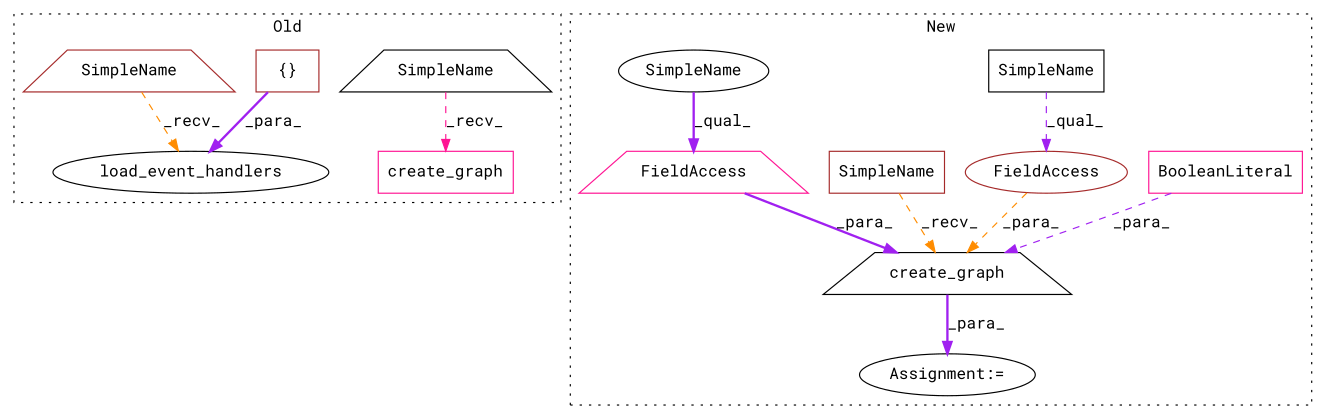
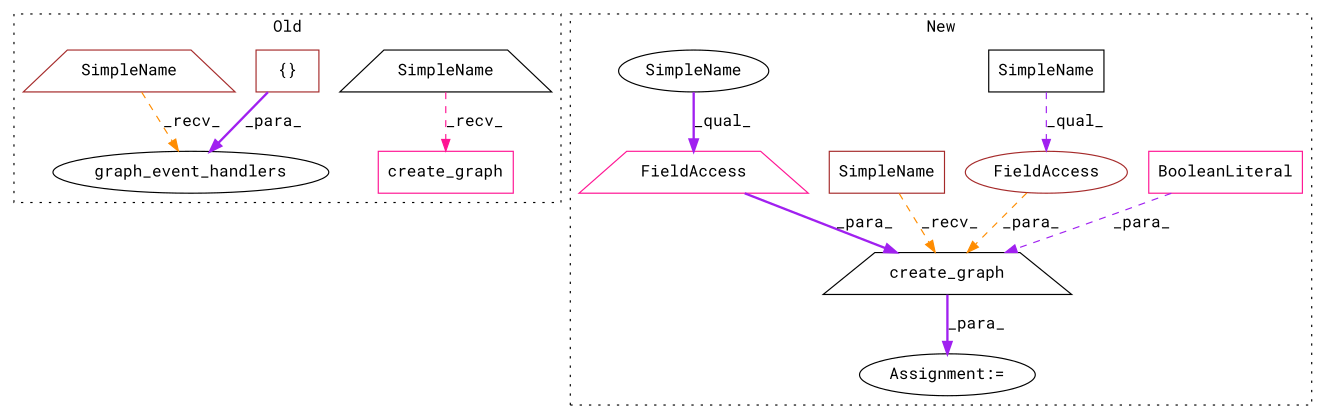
(191, 172) -> (191, 172)
